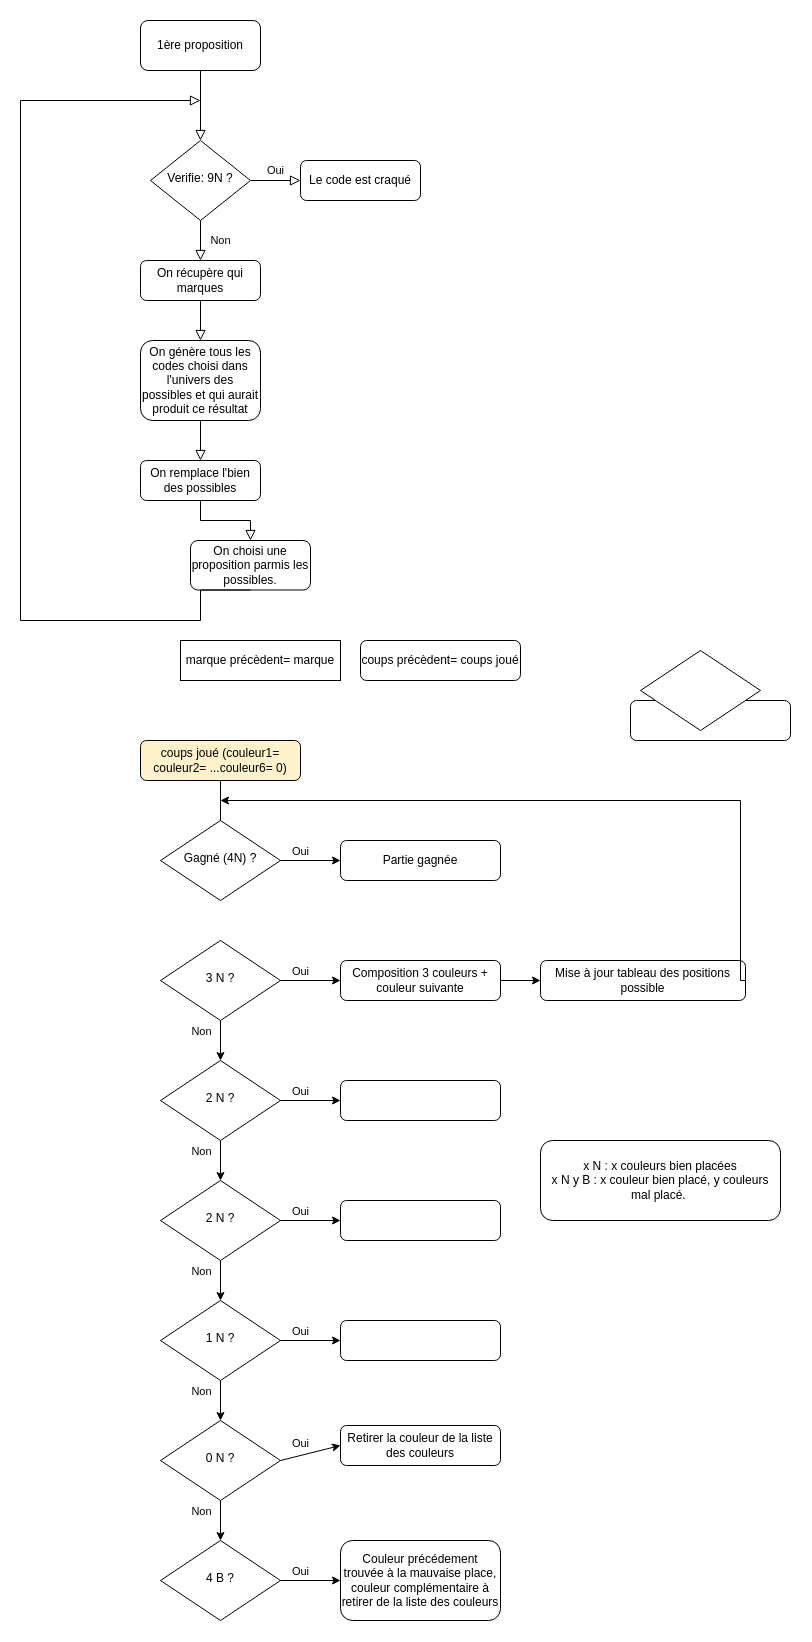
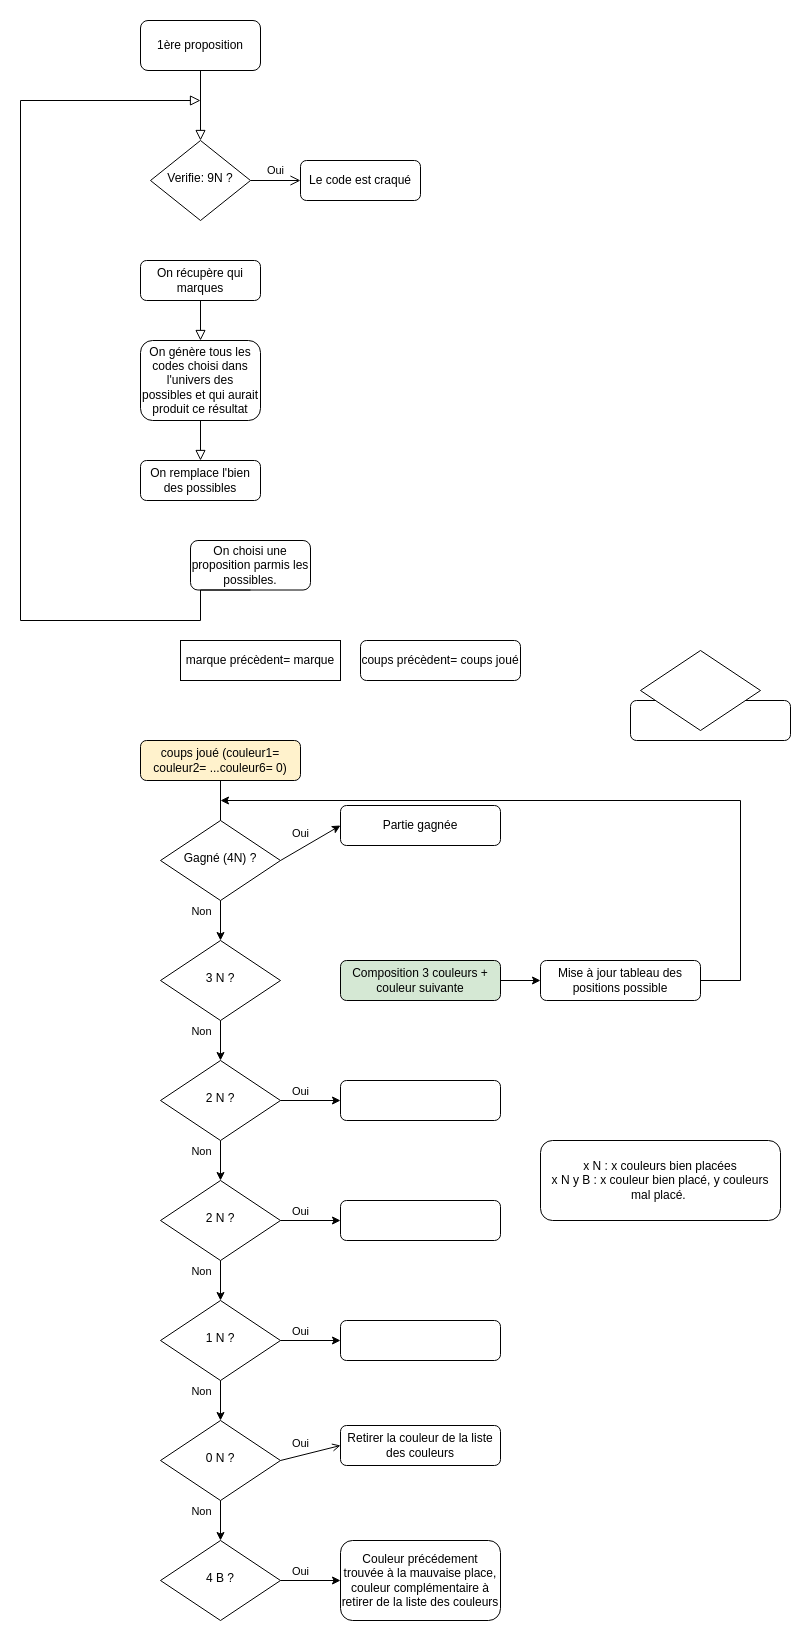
(289, 181) -> (293, 181)
(201, 235) -> none
(220, 521) -> none
(421, 861) -> (421, 826)
none -> (221, 917)
(307, 981) -> none
(421, 981) -> (421, 981)
(643, 981) -> (621, 981)
(332, 1448) -> (334, 1447)
